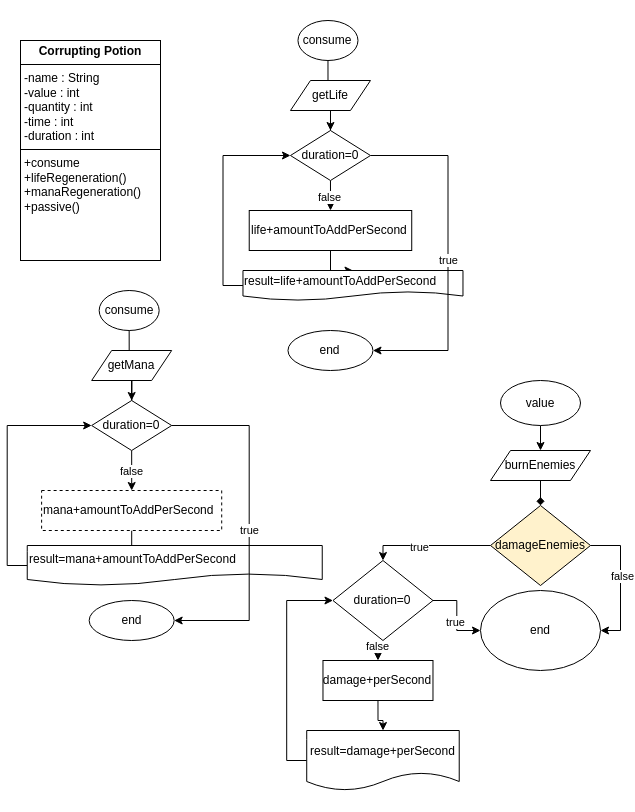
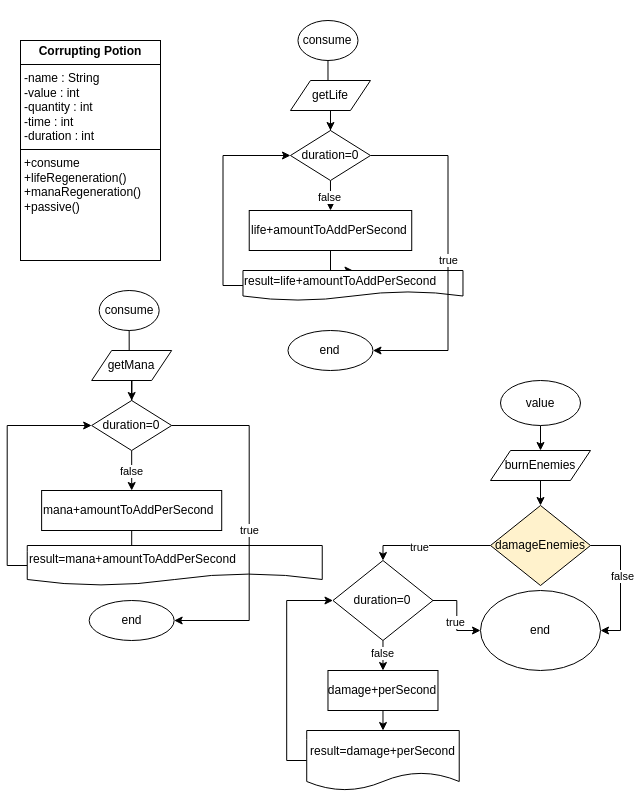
(541, 497) -> (541, 497)
(132, 511) -> (132, 511)
(378, 681) -> (383, 691)
